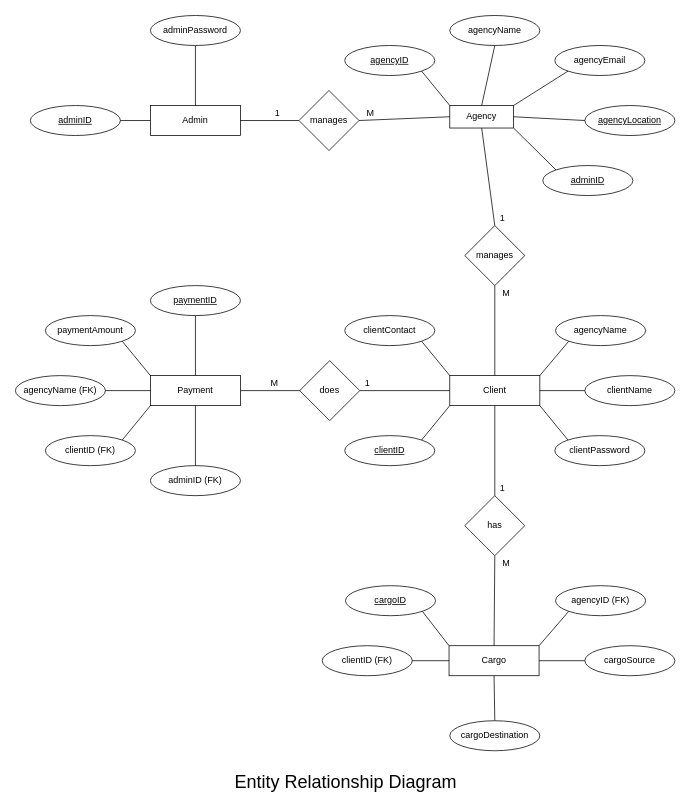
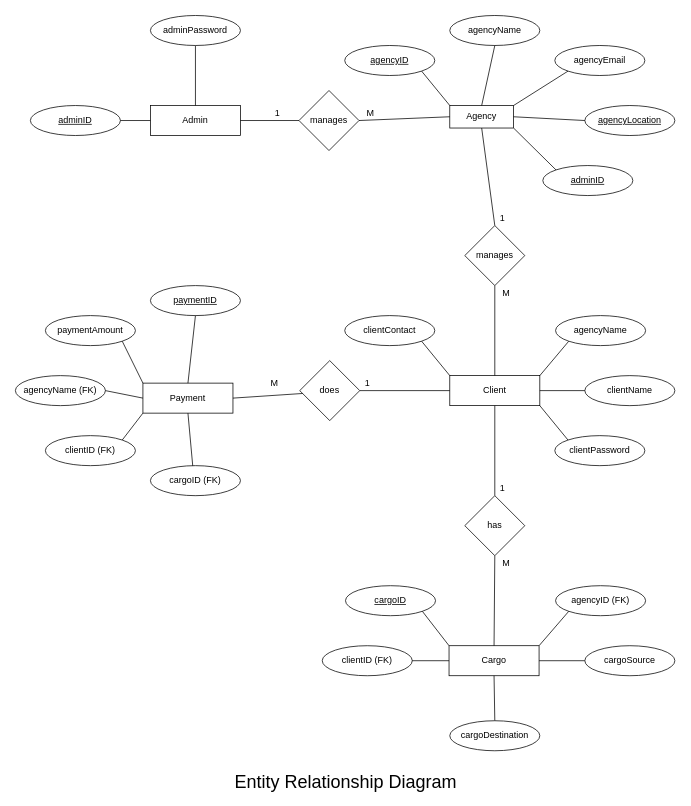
(195, 390) -> (188, 398)
(436, 423) -> none
(390, 450) -> none
(195, 480) -> (195, 480)
